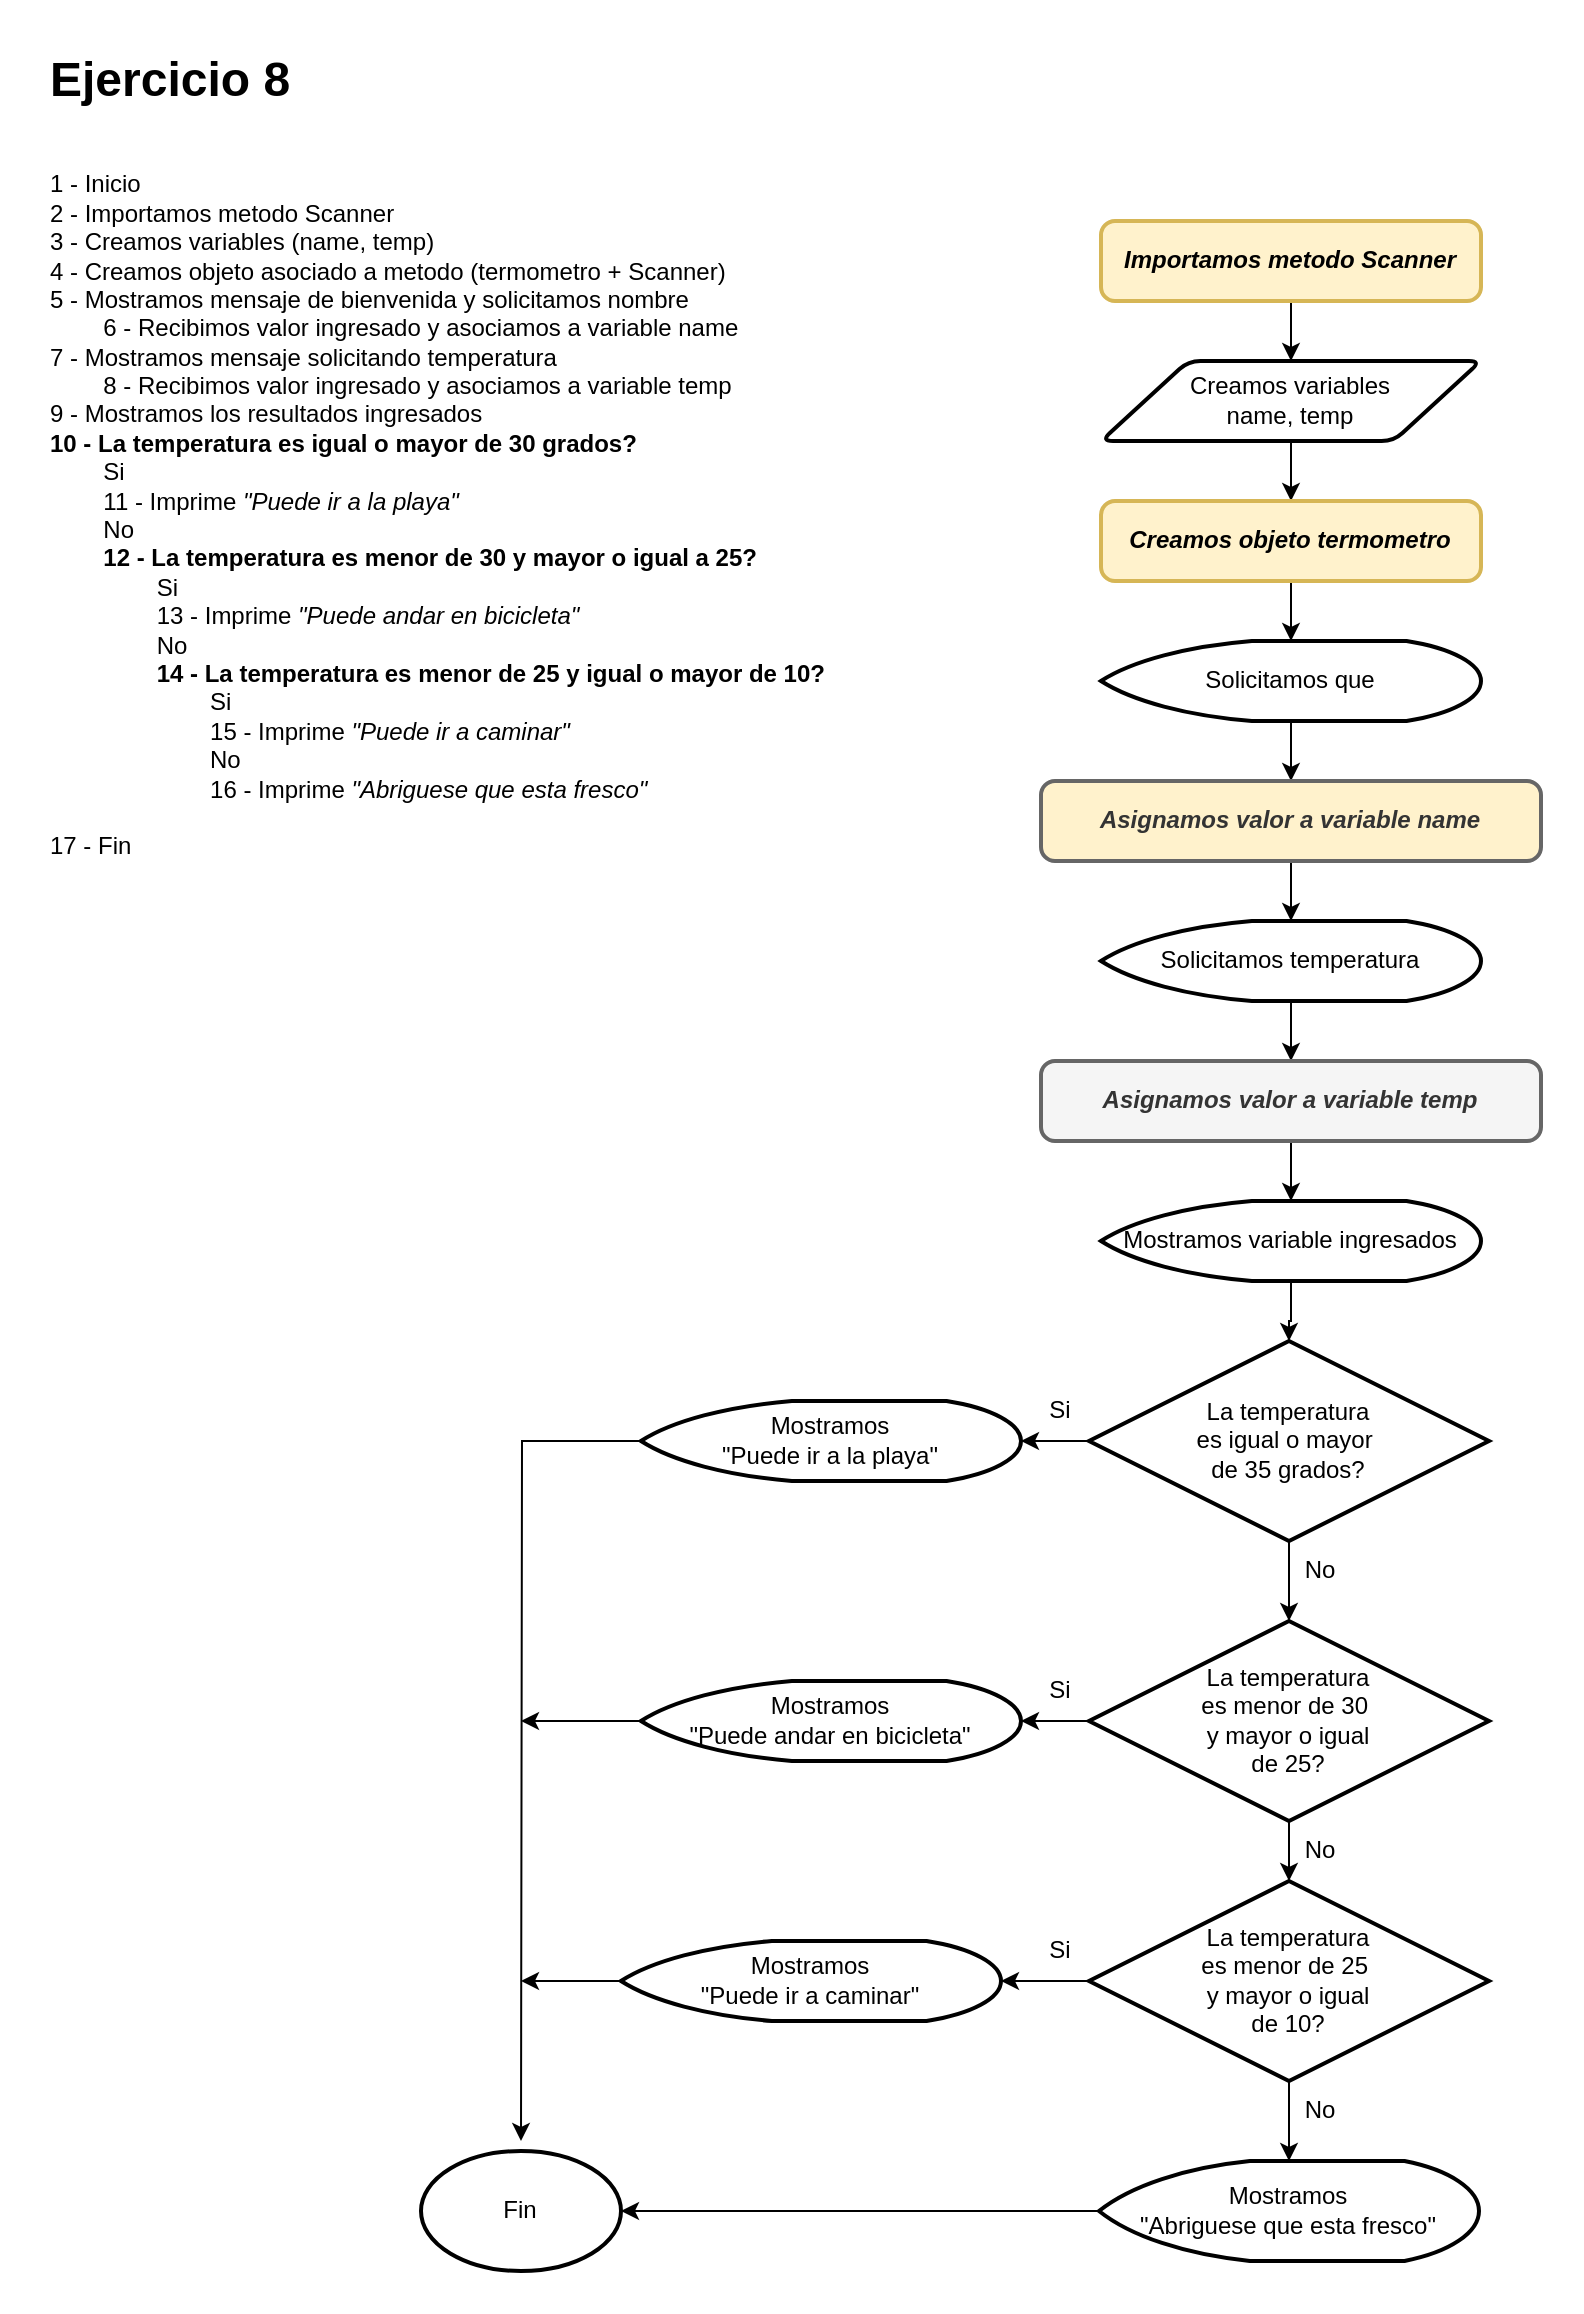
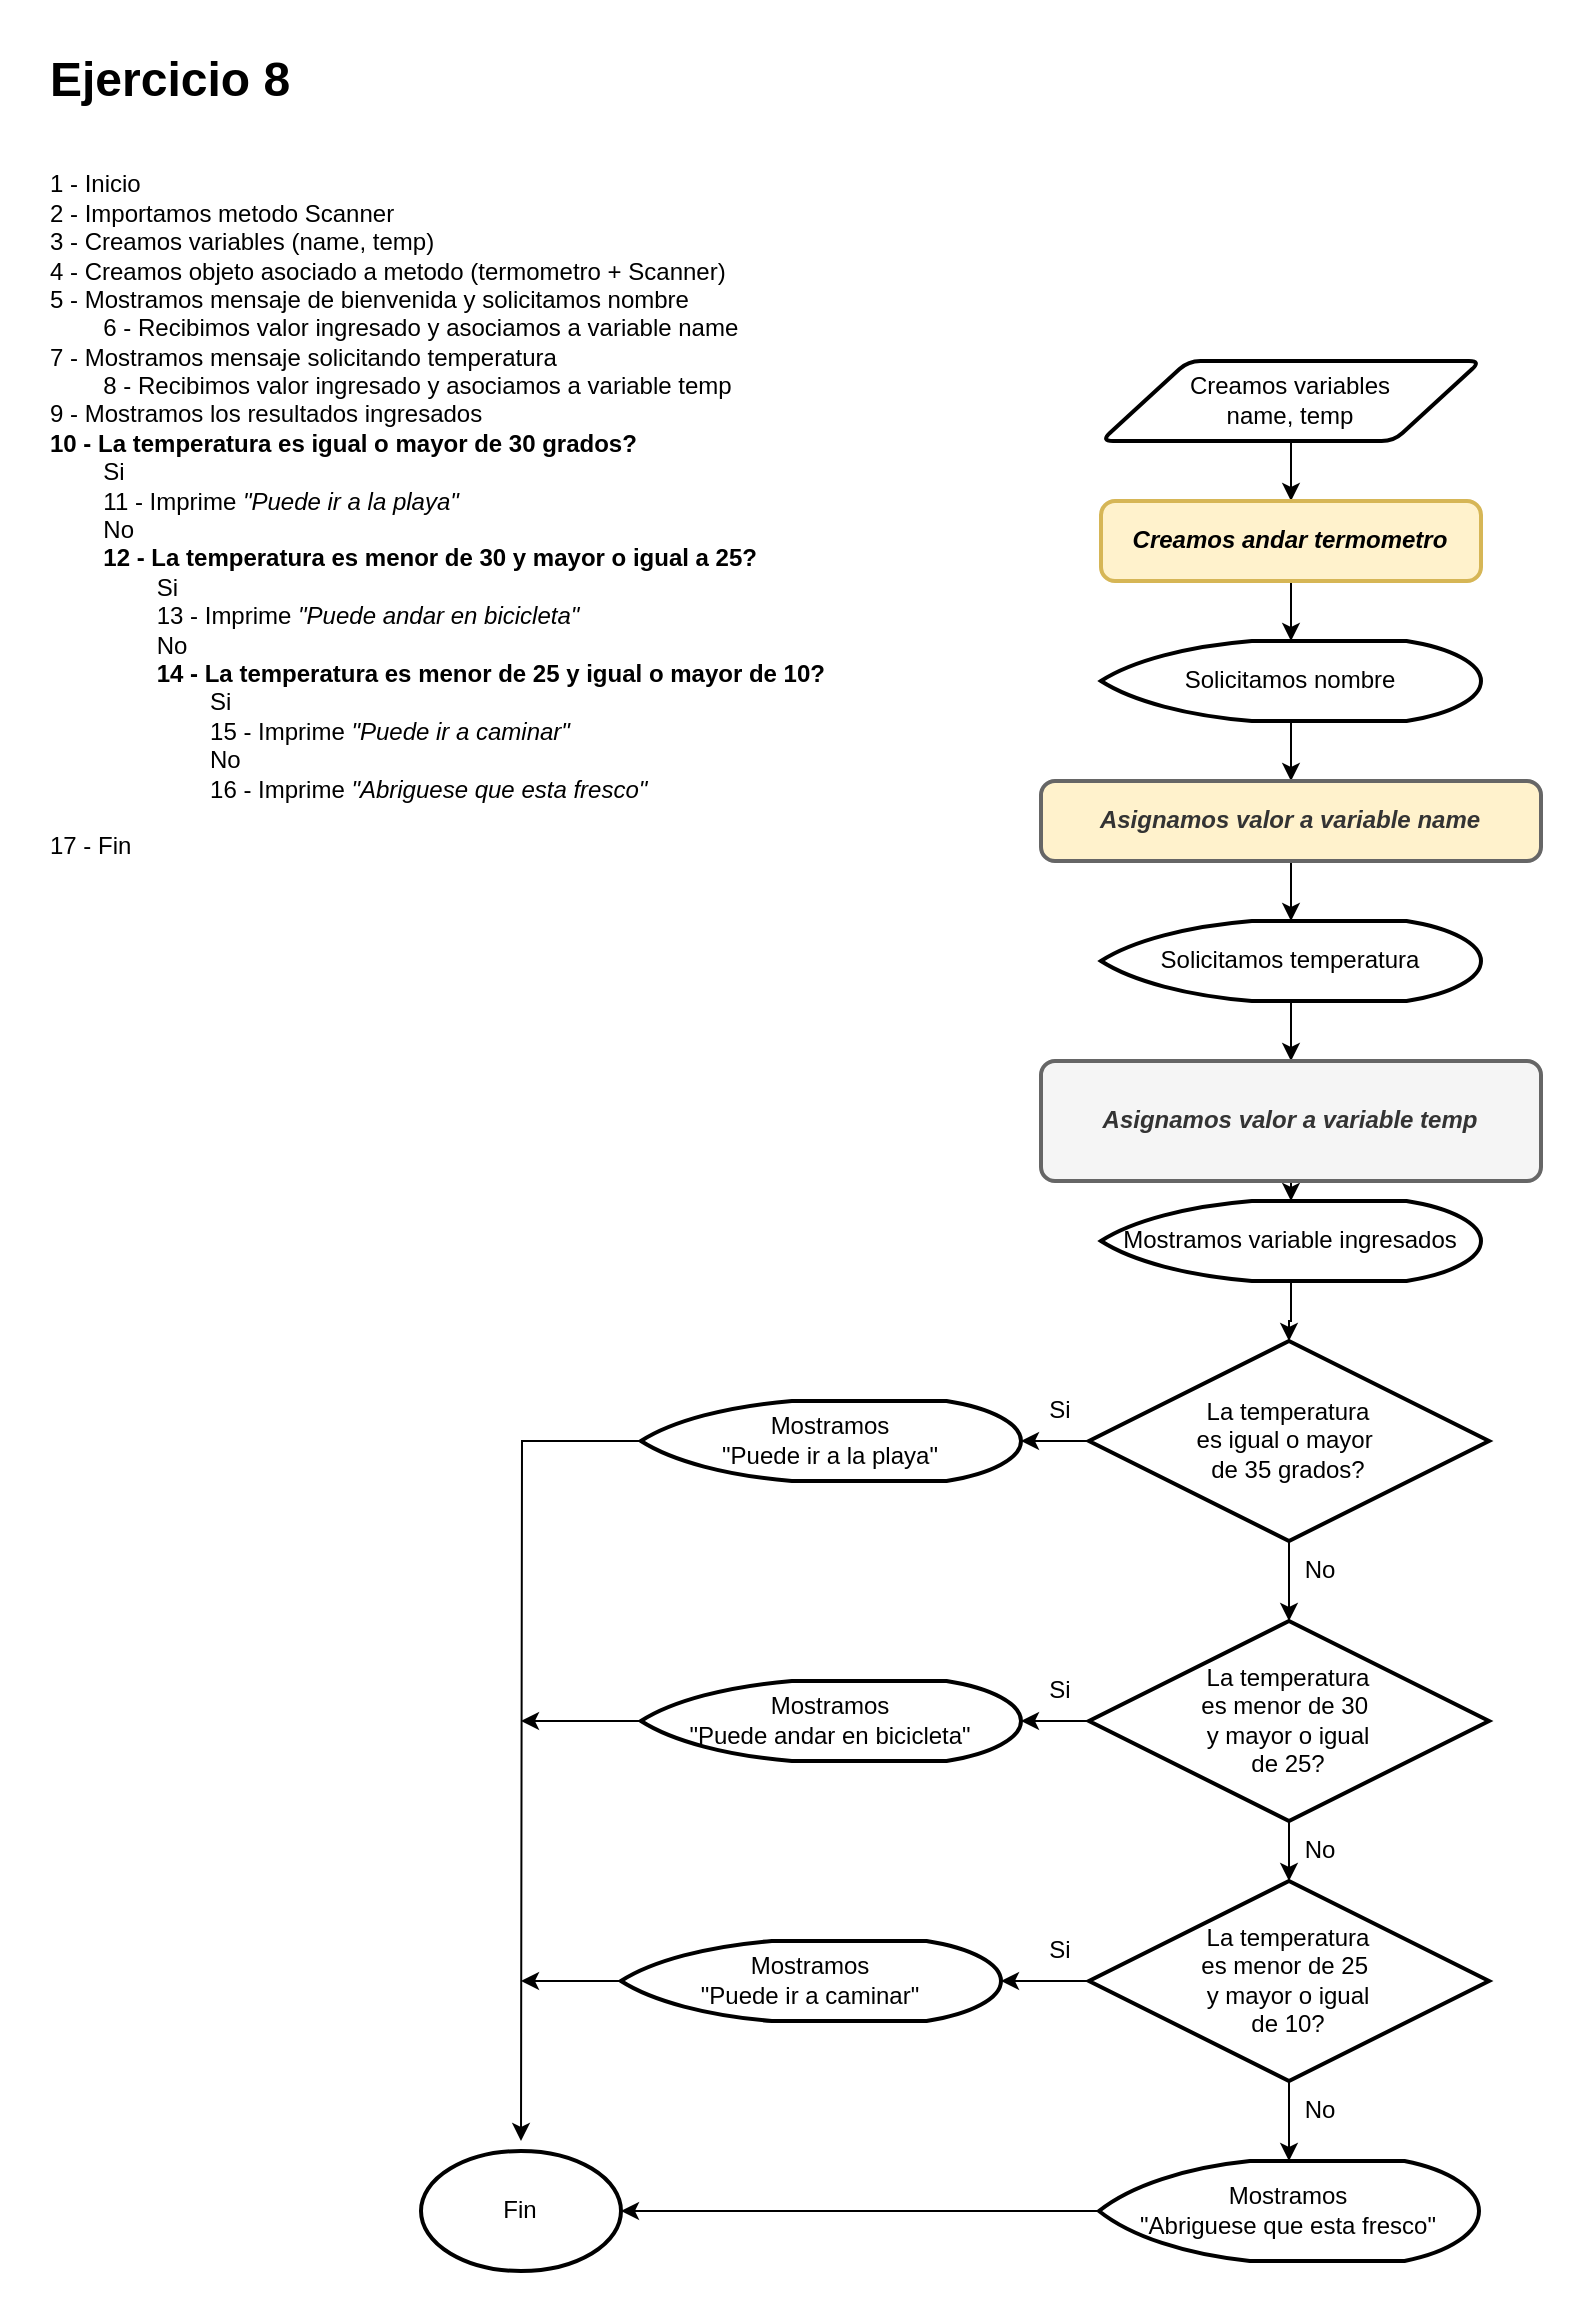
(1291, 261) -> none
(1291, 338) -> none
(1291, 541) -> (1291, 541)
(1291, 681) -> (1291, 681)
(1291, 1101) -> (1291, 1121)
